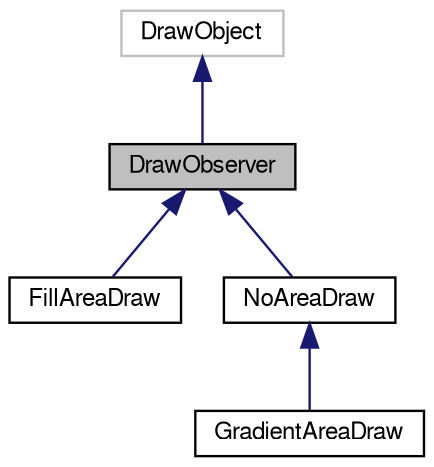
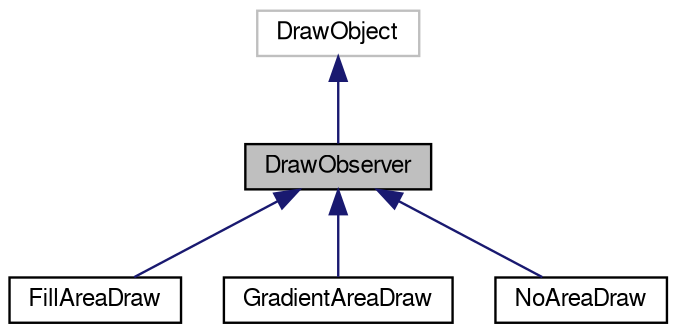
(310, 379) -> (338, 246)
